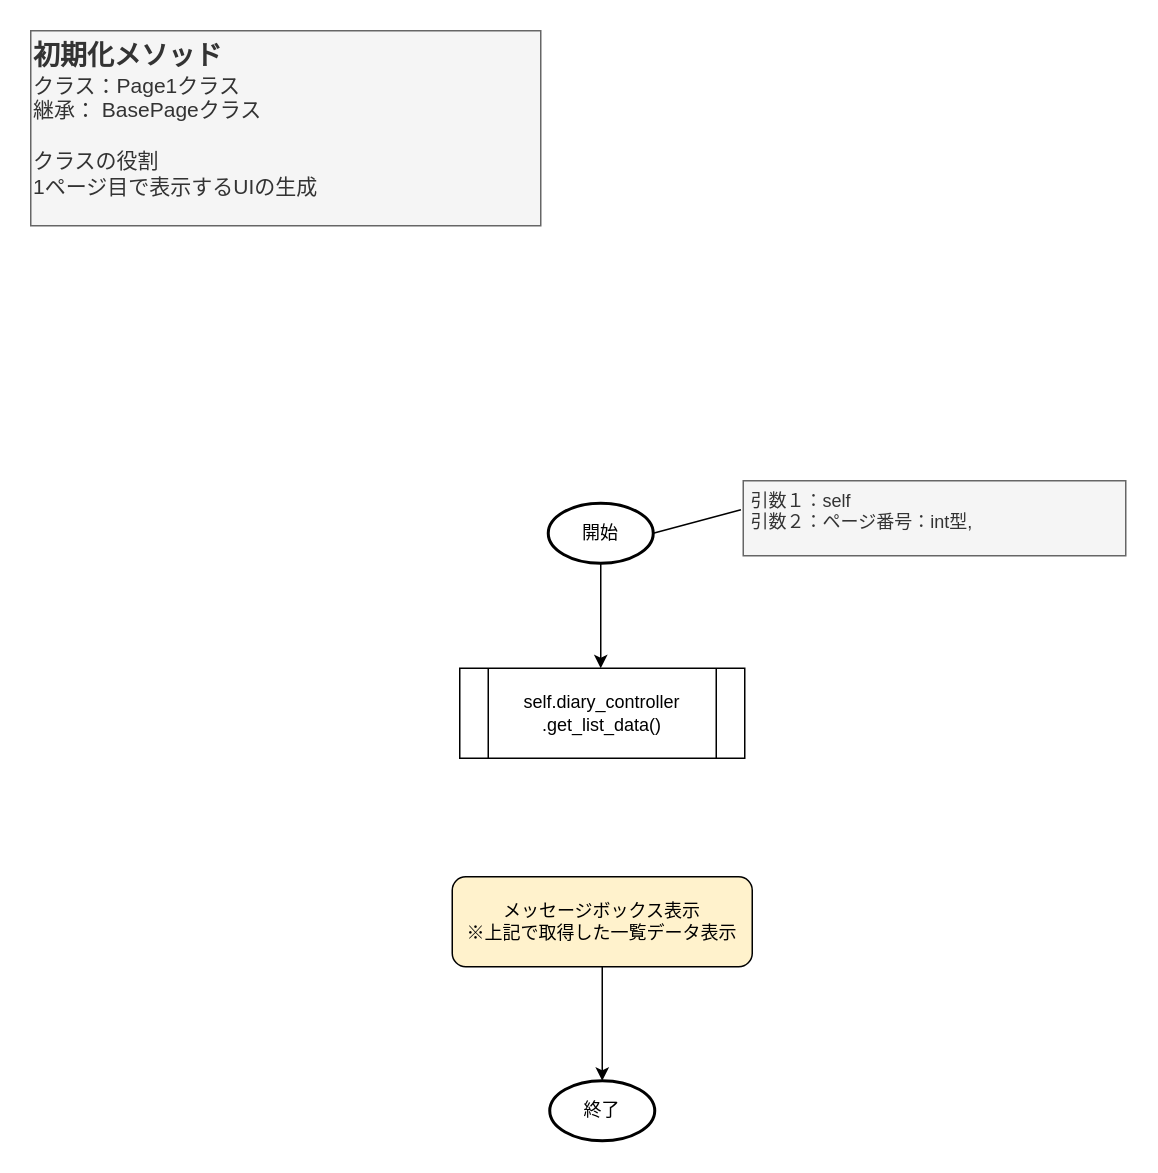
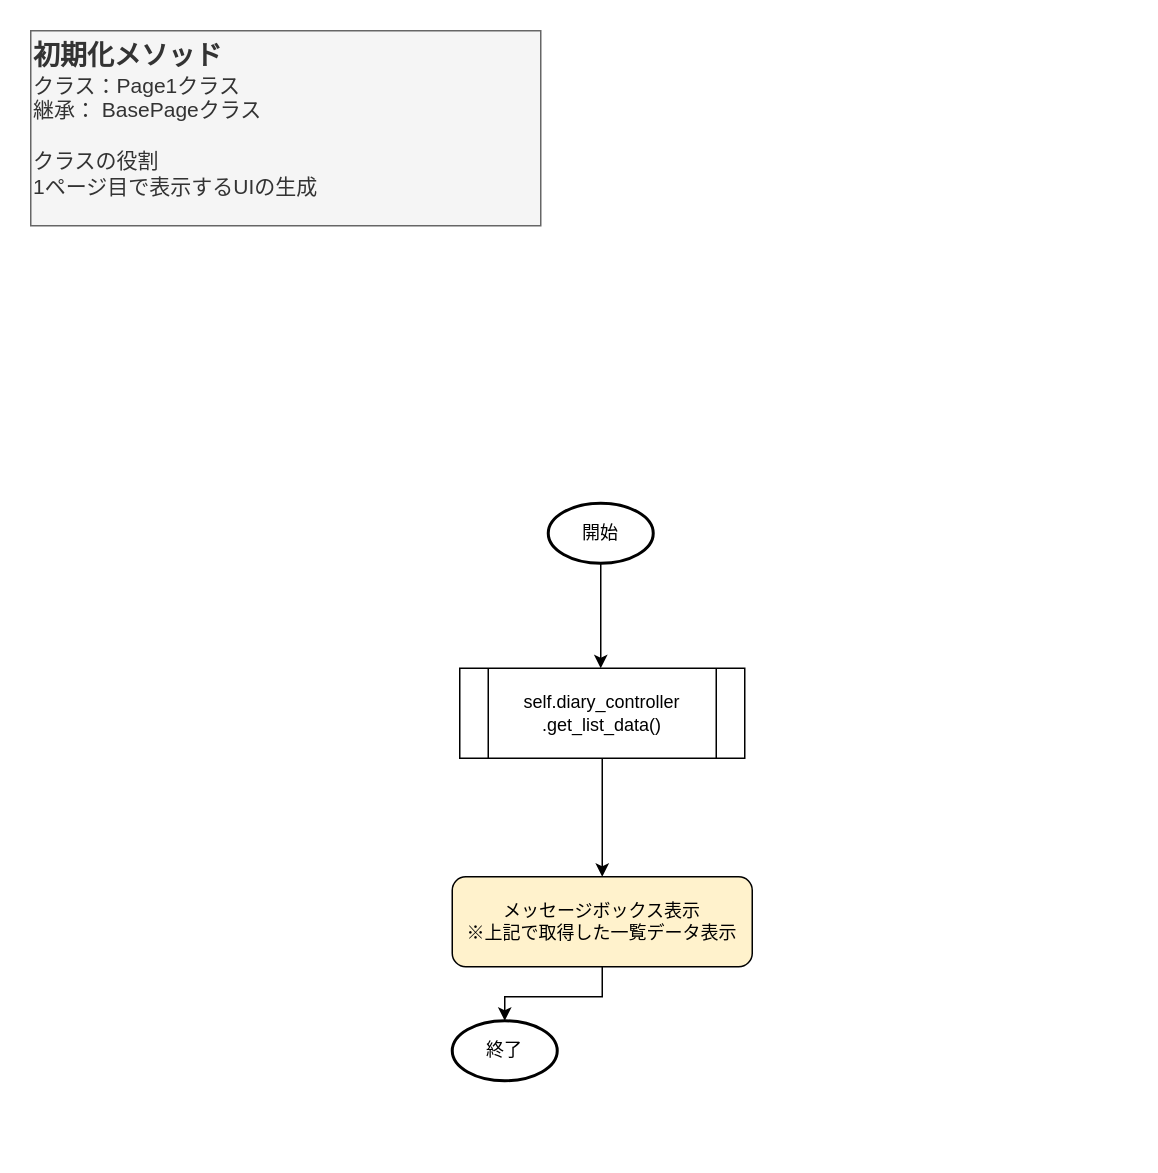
(935, 518) -> none
(697, 522) -> none
none -> (602, 813)
(602, 1111) -> (505, 1051)
